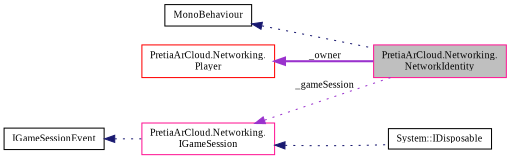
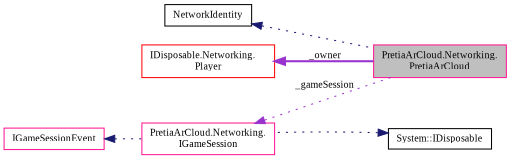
(208, 15) -> (208, 15)
(208, 61) -> (208, 61)
(440, 61) -> (440, 61)
(54, 139) -> (54, 139)
(337, 146) -> (326, 132)
